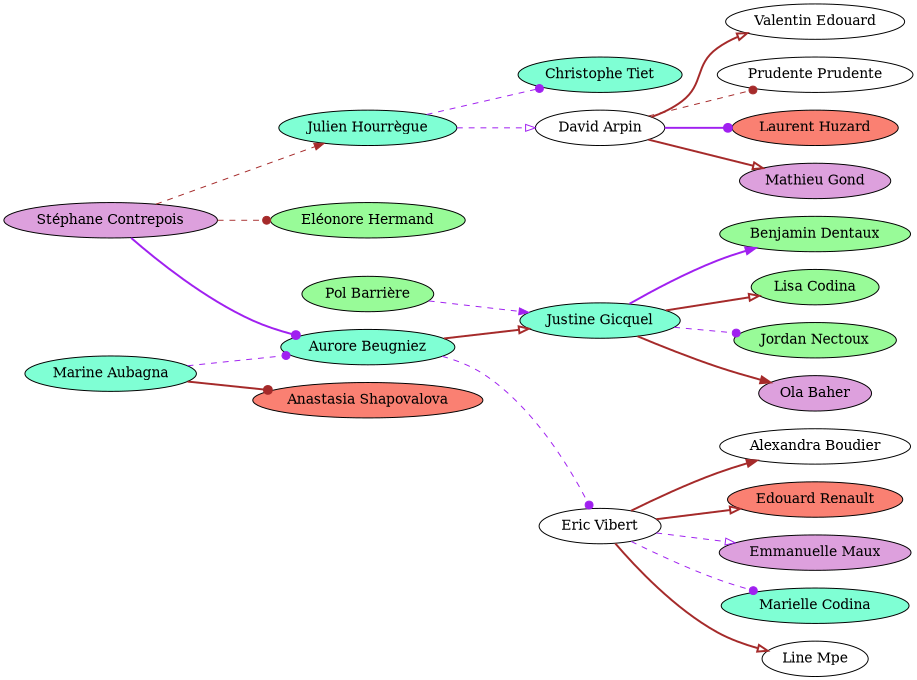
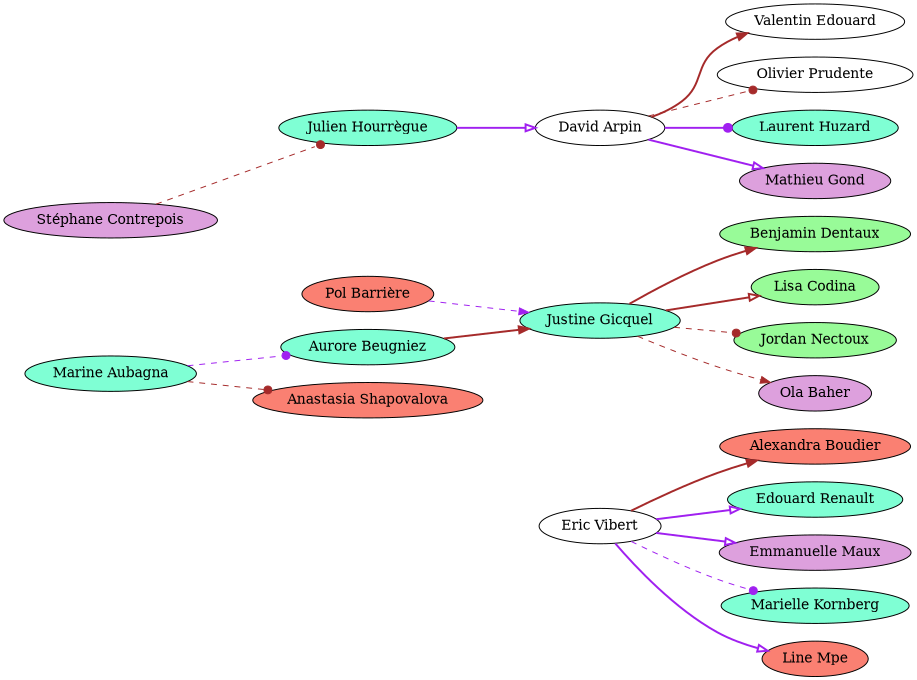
(600, 75) -> none
(815, 75) -> (815, 75)
(698, 80) -> (698, 80)
(491, 128) -> (491, 128)
(815, 128) -> (815, 128)
(701, 153) -> (701, 153)
(235, 175) -> (235, 175)
(368, 220) -> none
(686, 274) -> (686, 274)
(368, 294) -> (368, 294)
(206, 295) -> none
(703, 330) -> (703, 330)
(481, 334) -> (481, 334)
(698, 360) -> (698, 360)
(226, 386) -> (226, 386)
(528, 414) -> none
(815, 446) -> (815, 446)
(815, 500) -> (815, 500)
(693, 515) -> (693, 515)
(691, 537) -> (691, 537)
(679, 606) -> (679, 606)
(815, 606) -> (815, 606)
(815, 659) -> (815, 659)
